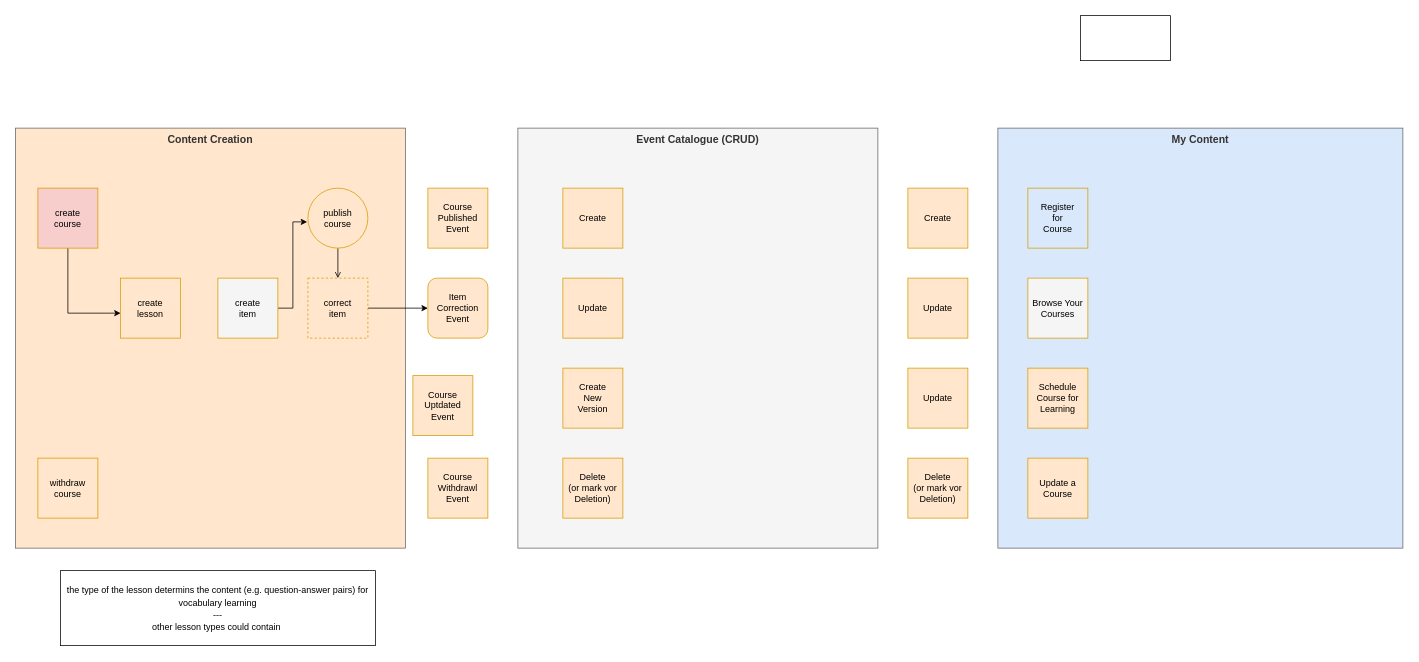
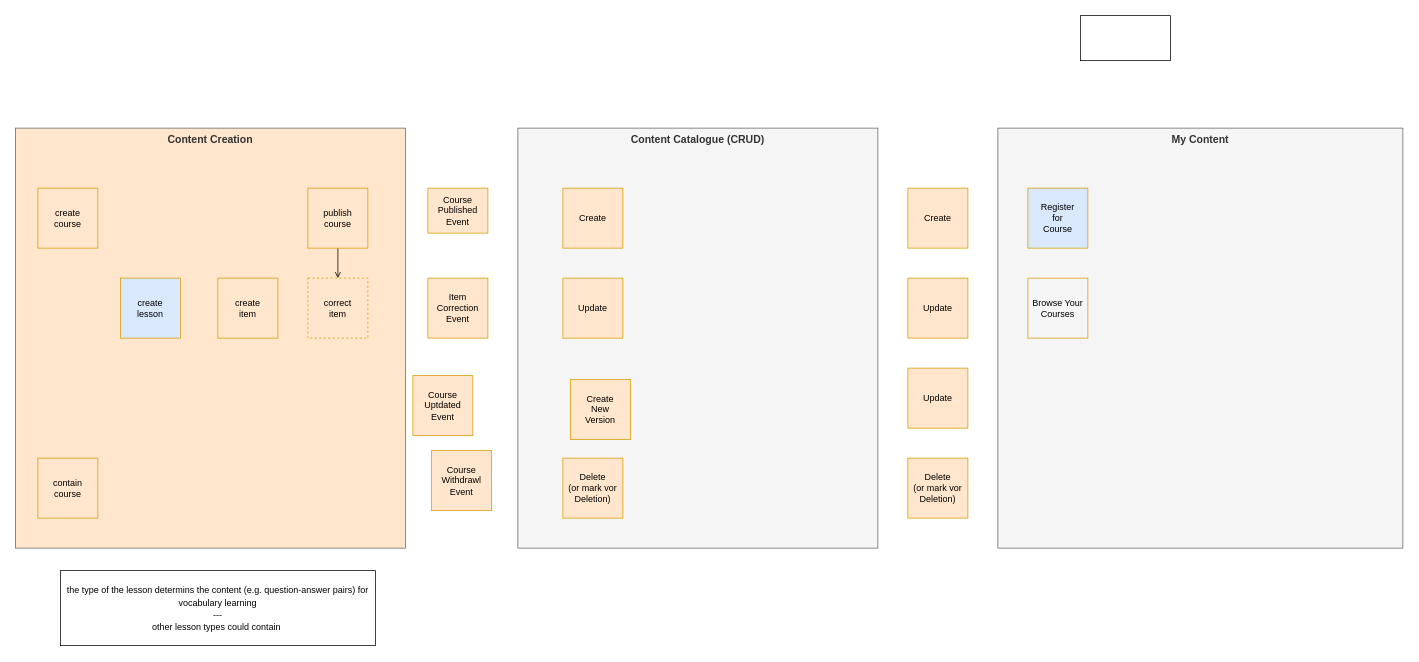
(698, 139) -> (698, 139)
(68, 218) -> (68, 218)
(338, 218) -> (338, 218)
(458, 218) -> (458, 210)
(150, 308) -> (150, 308)
(248, 308) -> (248, 308)
(293, 308) -> none
(421, 308) -> none
(458, 308) -> (458, 308)
(68, 313) -> none
(1200, 338) -> (1200, 338)
(593, 398) -> (600, 409)
(1058, 398) -> none
(68, 488) -> (68, 488)
(458, 488) -> (462, 480)
(1058, 488) -> none
